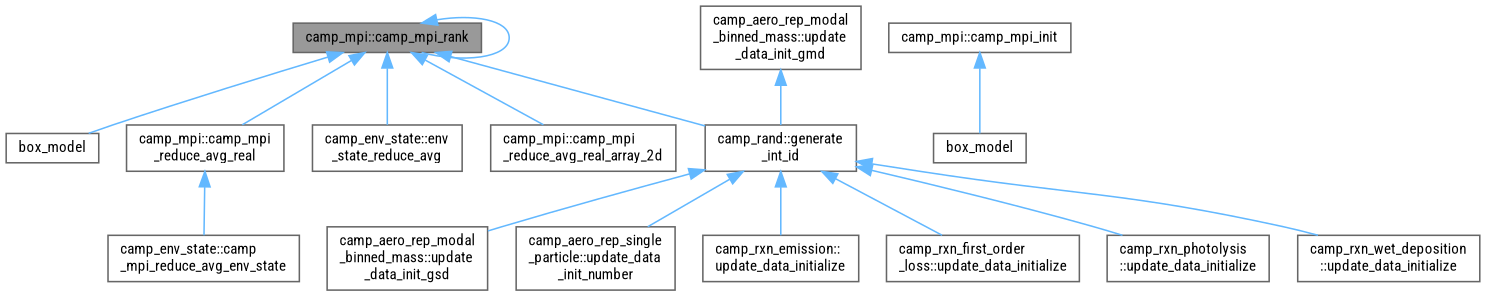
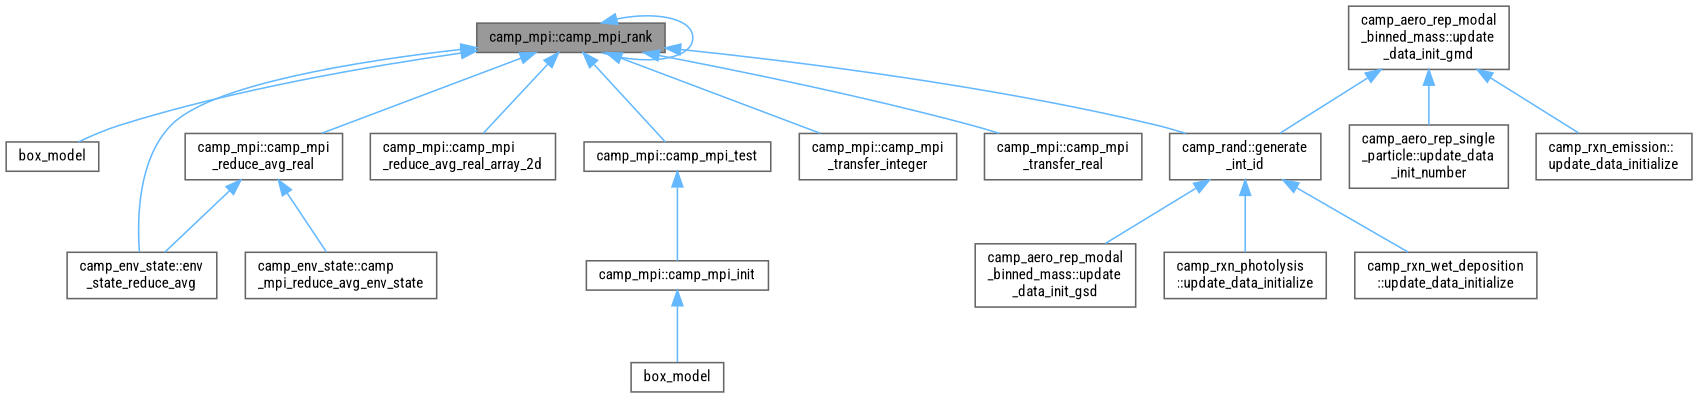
none -> (677, 157)
none -> (878, 157)
none -> (1063, 157)
(689, 203) -> (1429, 105)
(781, 211) -> (1535, 105)
none -> (197, 222)
(983, 258) -> none
